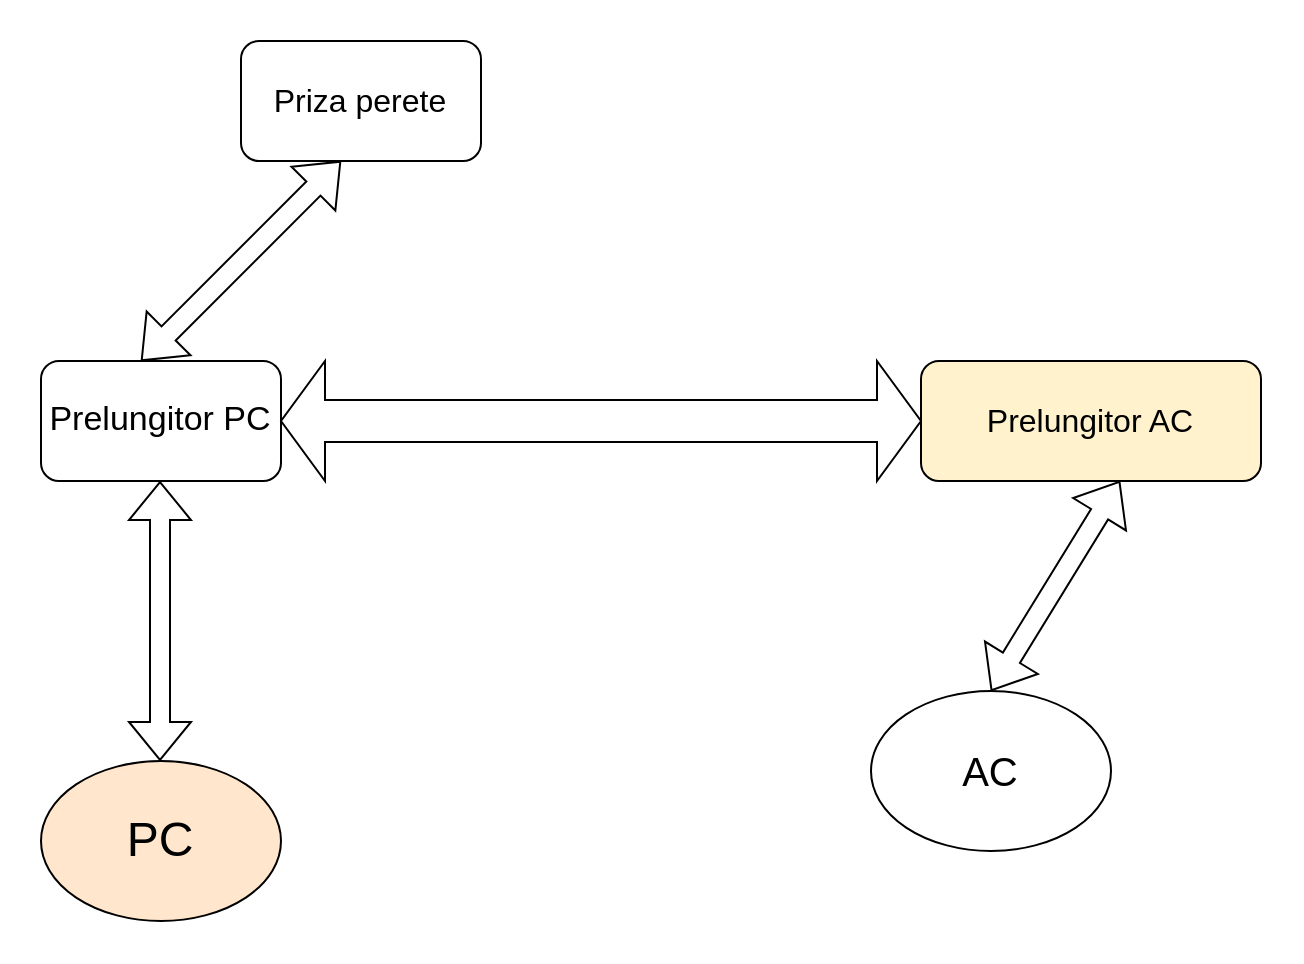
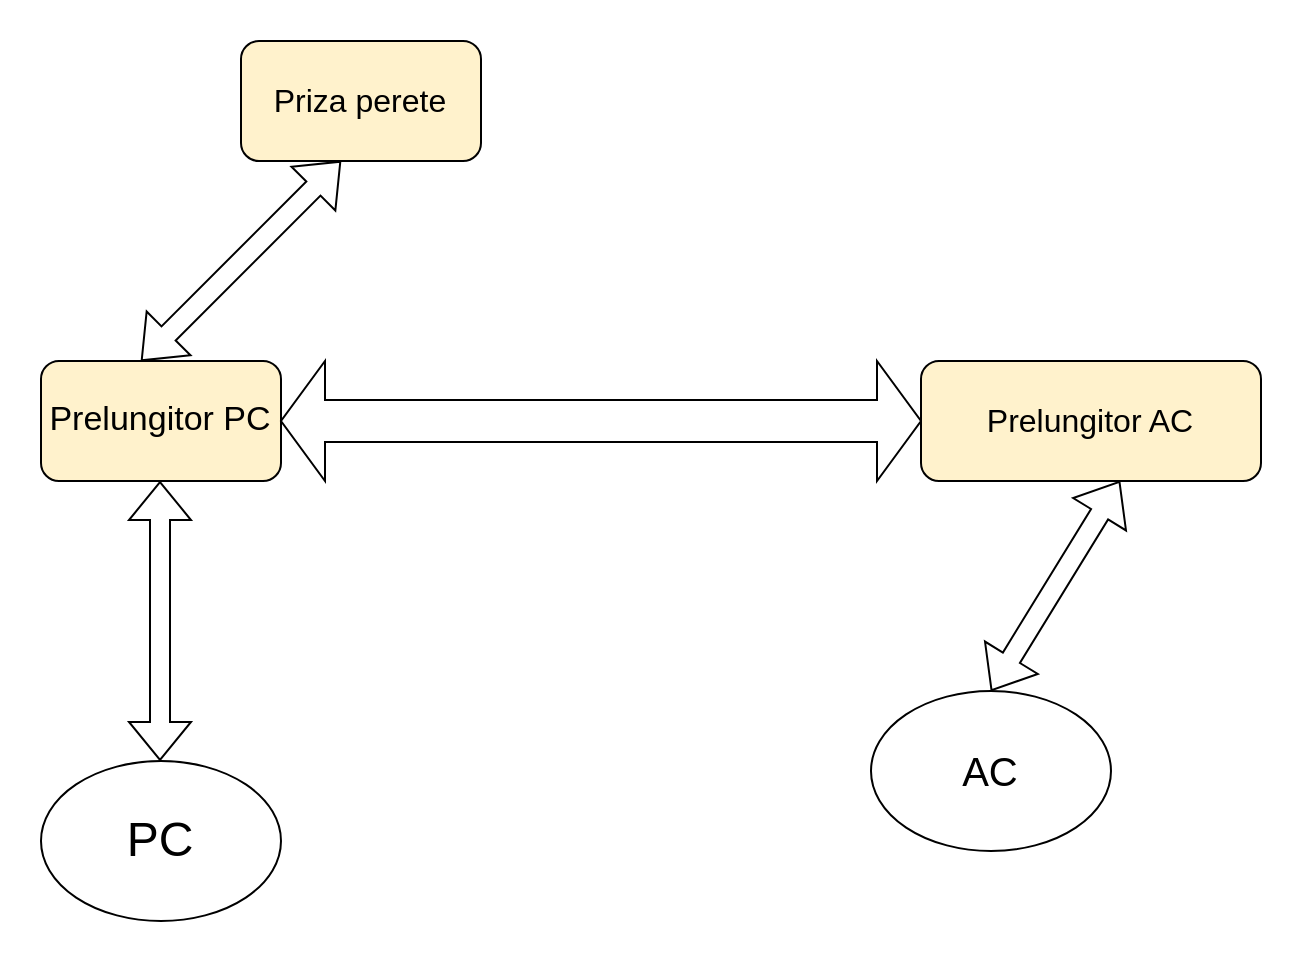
(361, 101) -> (361, 101)
(161, 421) -> (161, 421)
(161, 841) -> (161, 841)
